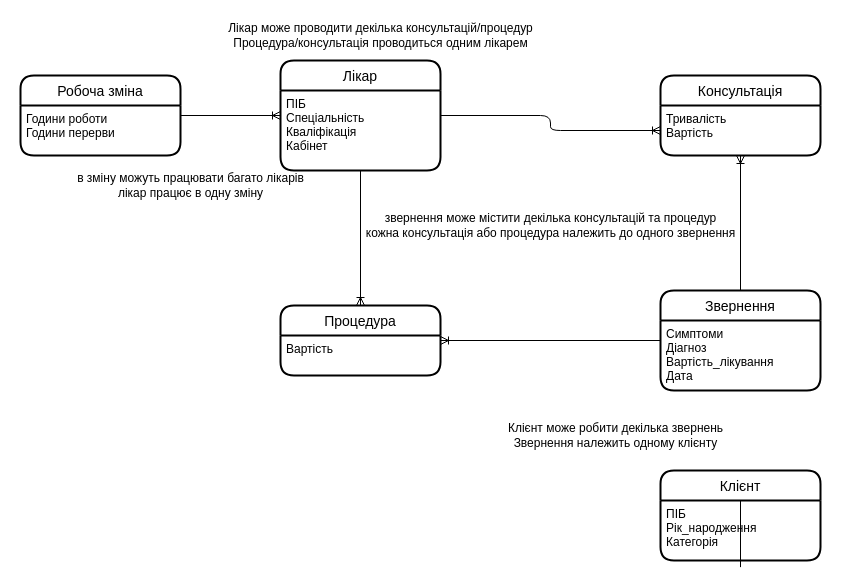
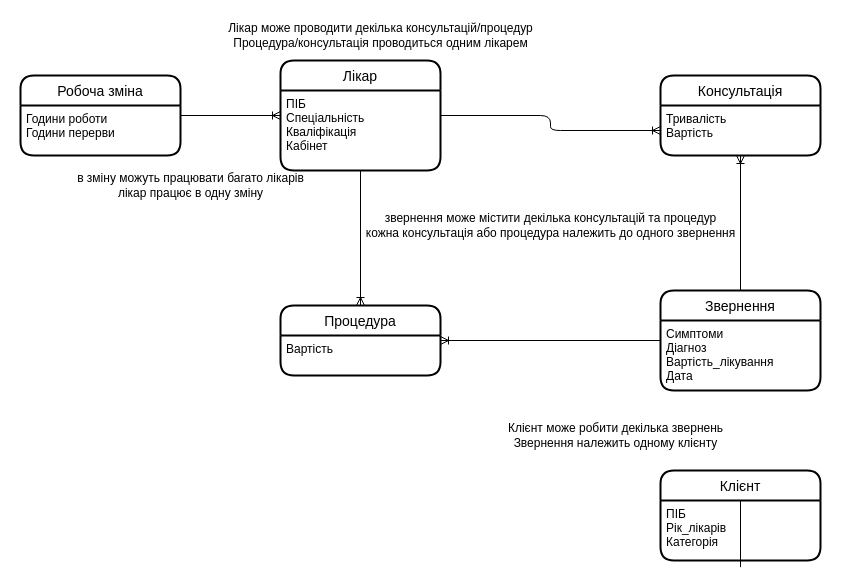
(676, 514) -> (676, 514)
